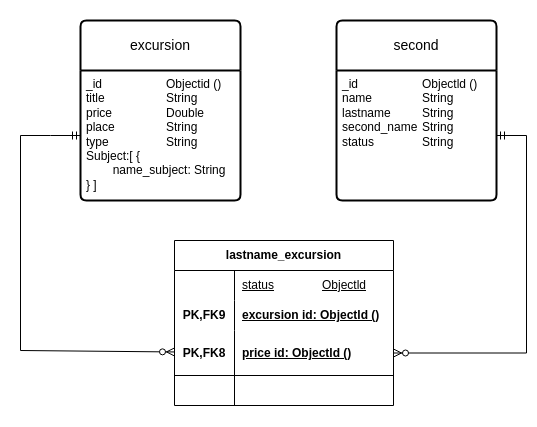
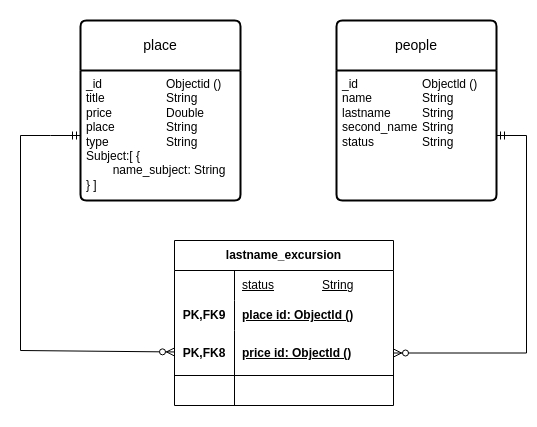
(161, 46) -> (161, 46)
(417, 46) -> (417, 46)
(295, 286) -> (288, 286)
(316, 316) -> (302, 316)
